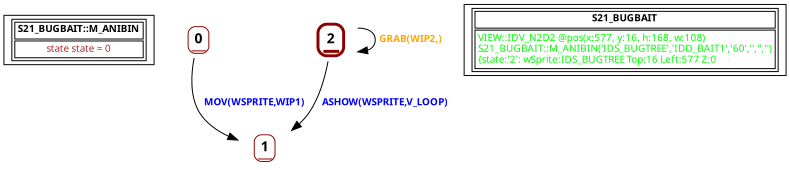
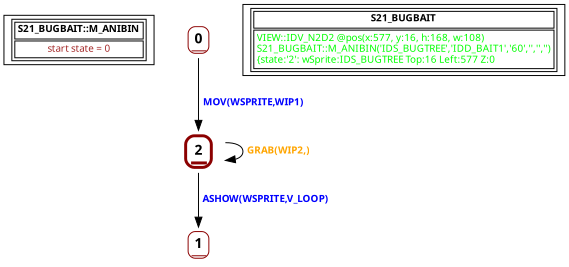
(79, 49) -> (79, 49)
(196, 104) -> (198, 89)
